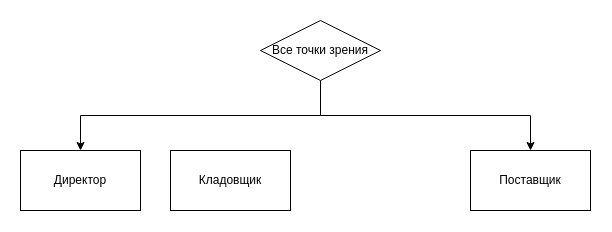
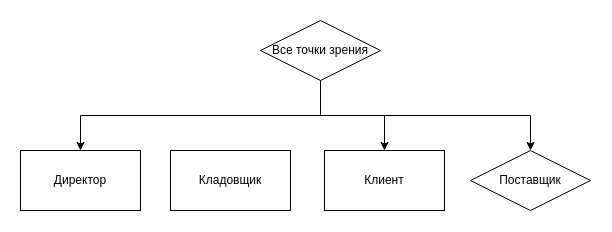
none -> (385, 130)
none -> (385, 181)
(531, 181) -> (531, 181)
